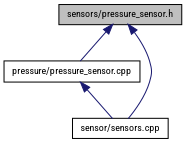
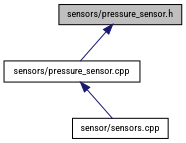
(72, 71) -> (72, 71)
(151, 77) -> none
